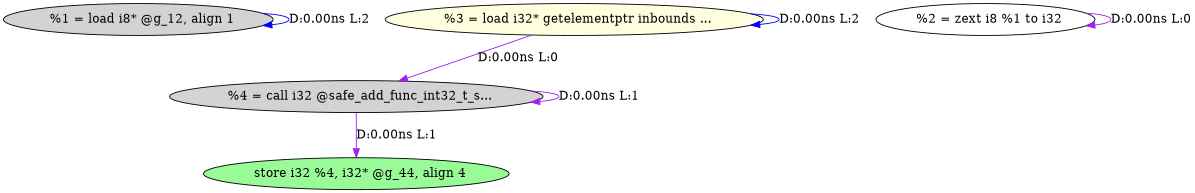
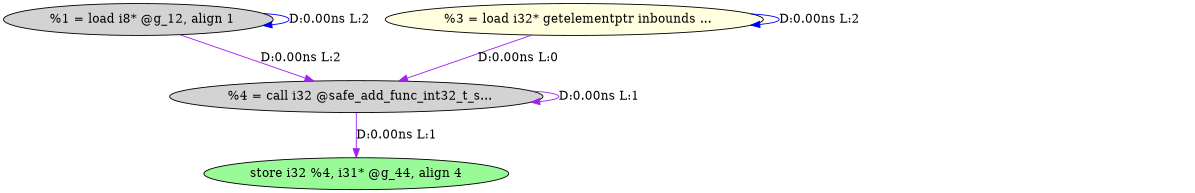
(985, 19) -> none
none -> (243, 56)
(356, 174) -> (356, 174)
